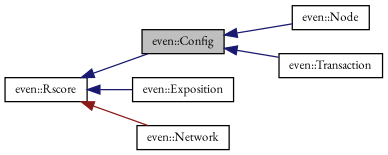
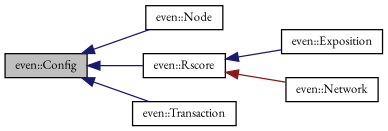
(121, 64) -> (121, 66)
